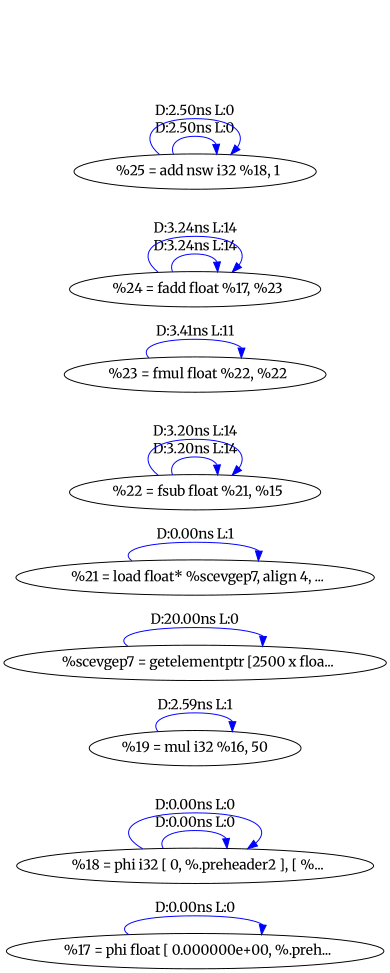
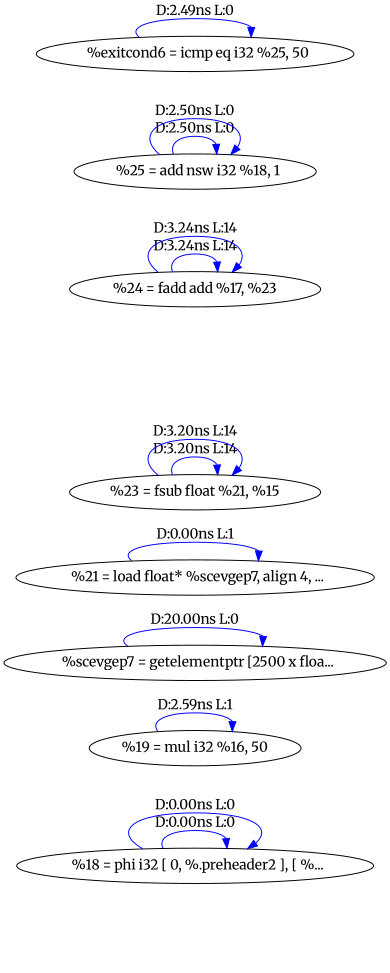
none -> (195, 54)
(195, 289) -> (195, 289)
(195, 375) -> none
(195, 492) -> (195, 492)
(195, 951) -> none
